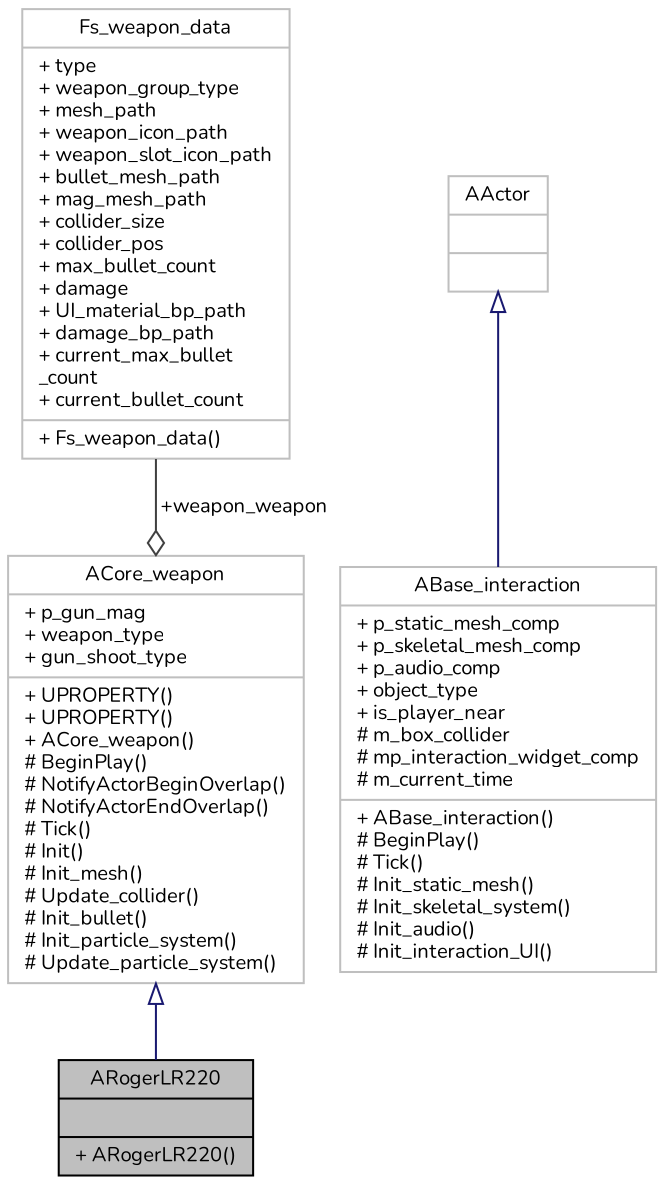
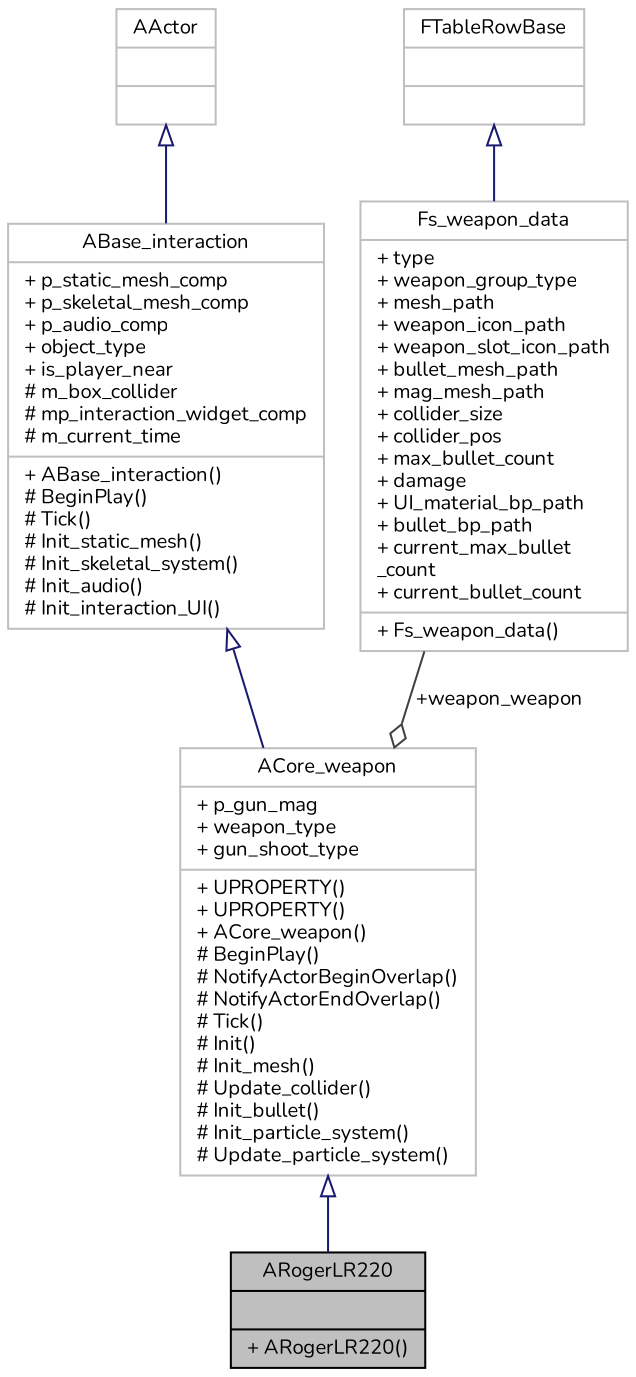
none -> (494, 67)
(128, 333) -> (456, 525)
none -> (248, 699)
